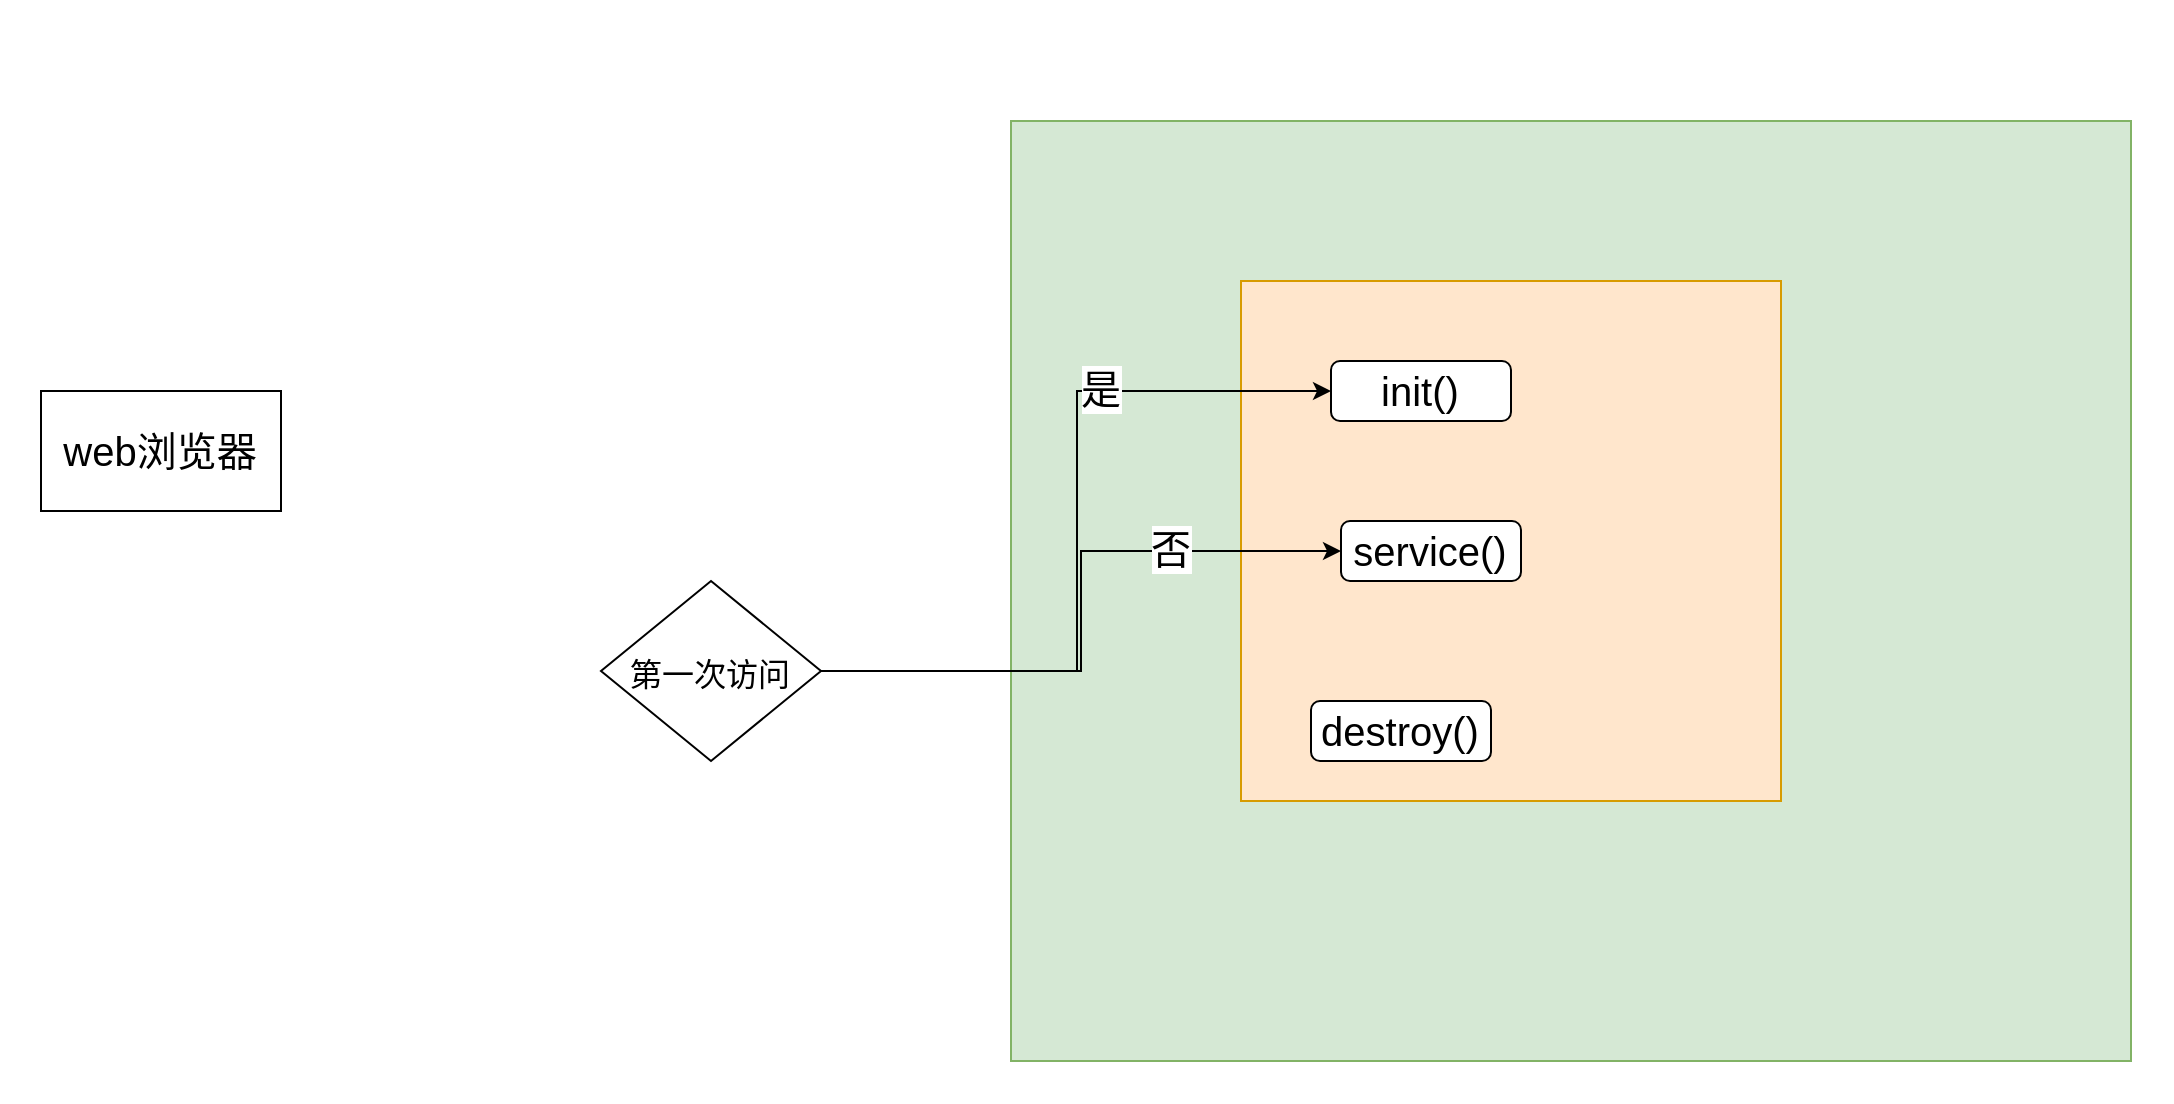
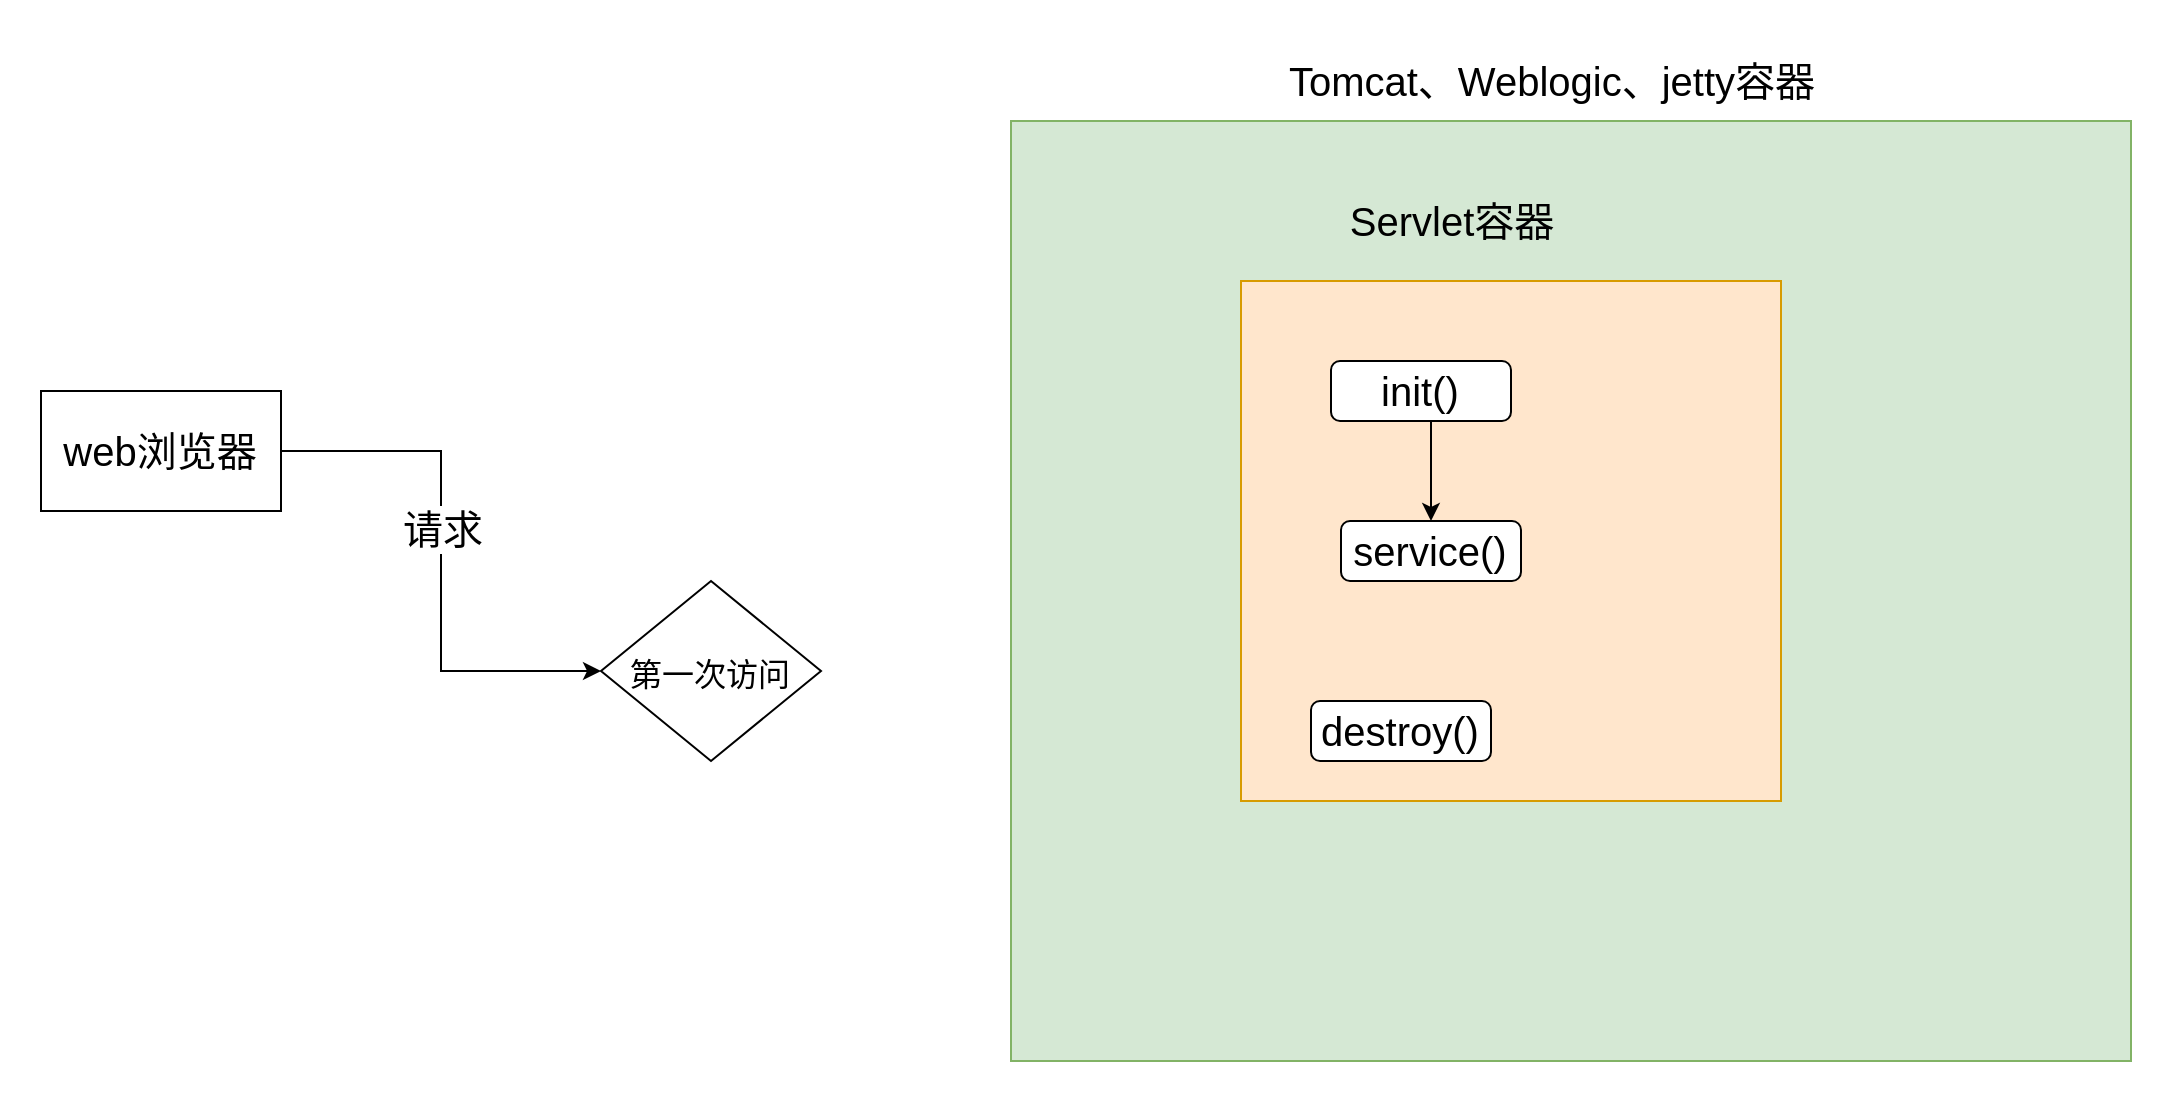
none -> (1553, 81)
none -> (1453, 221)
(1077, 409) -> none
none -> (1431, 464)
(1144, 551) -> none
none -> (455, 671)
